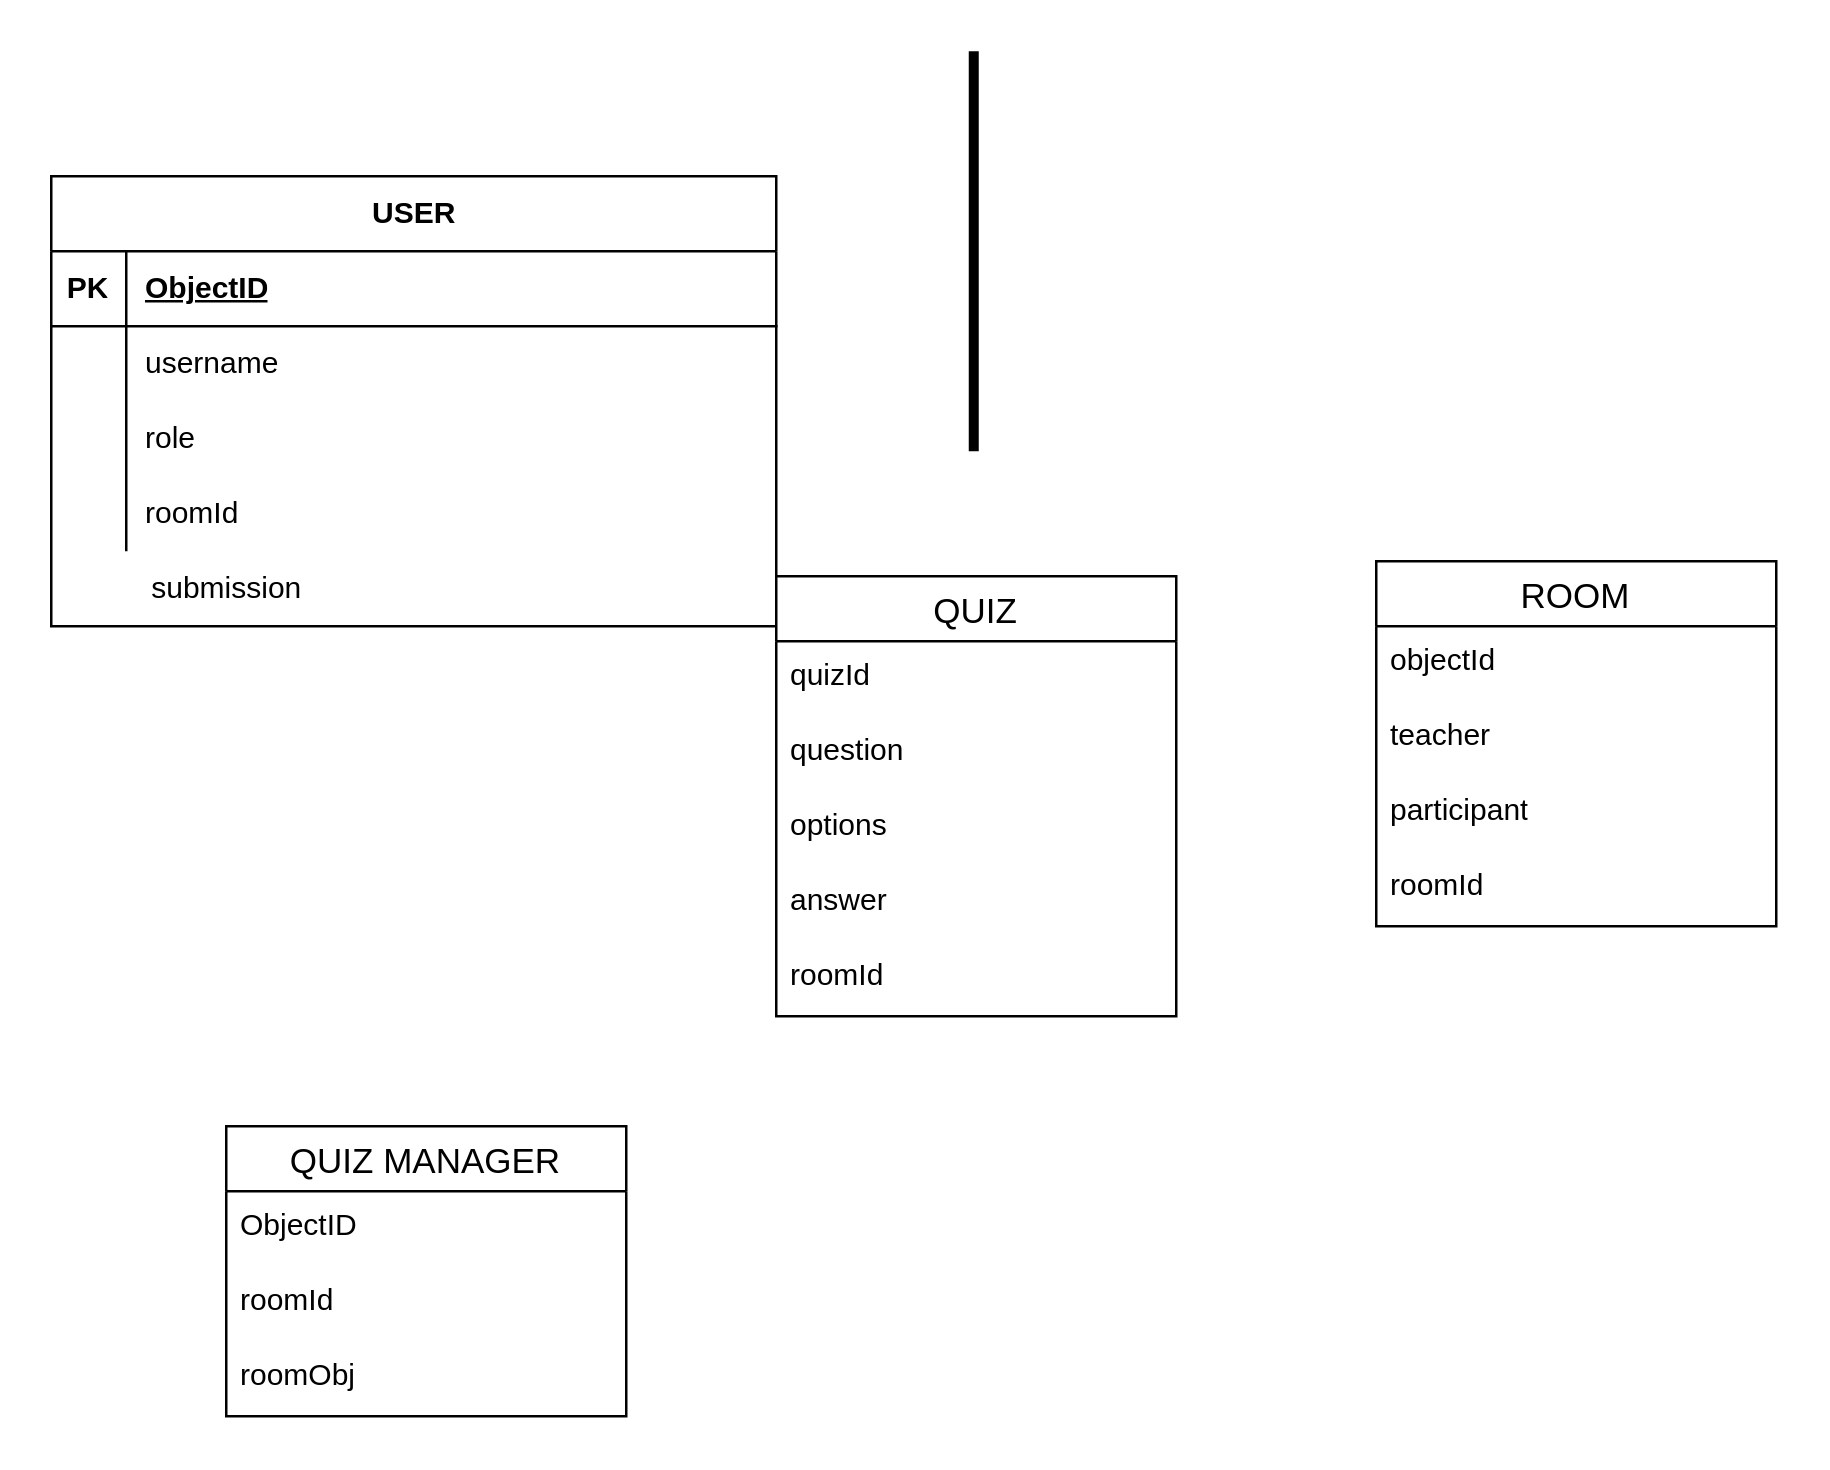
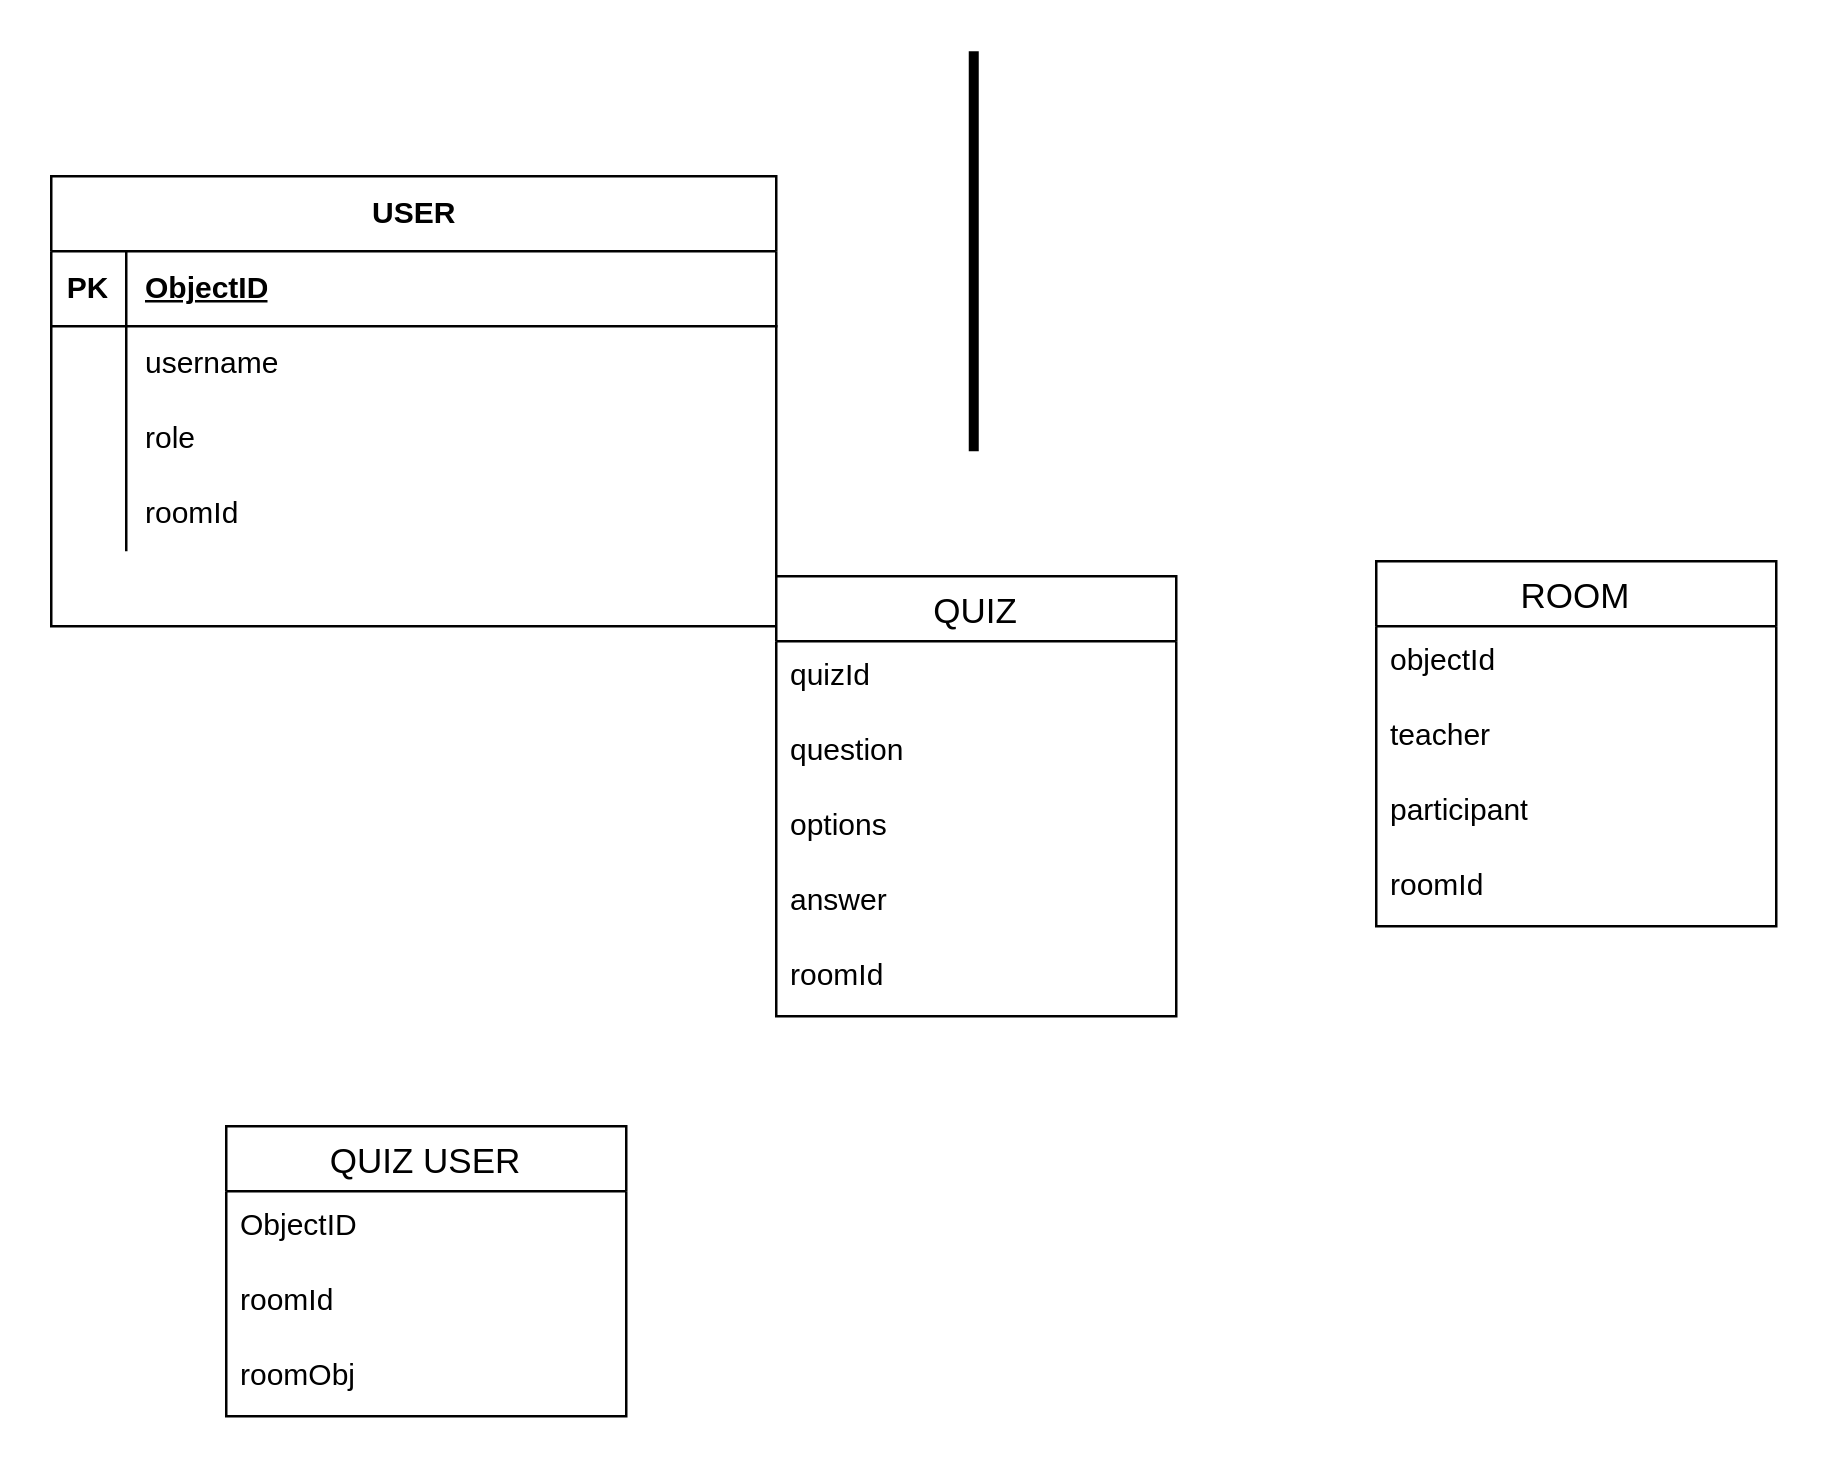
(226, 589) -> none
(425, 1161) -> (425, 1161)
